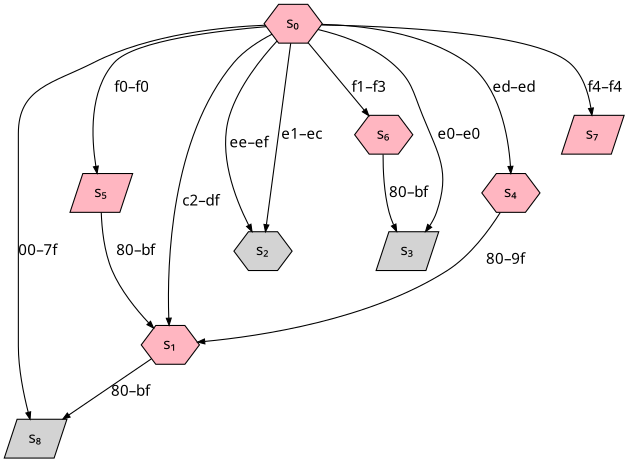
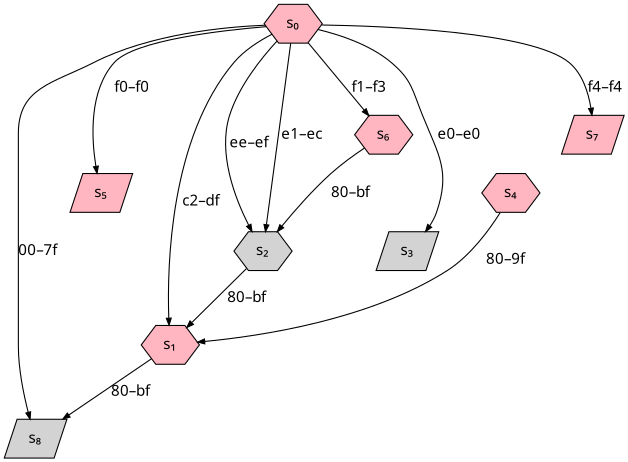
(451, 53) -> none
(385, 190) -> (320, 184)
(113, 273) -> (219, 295)
